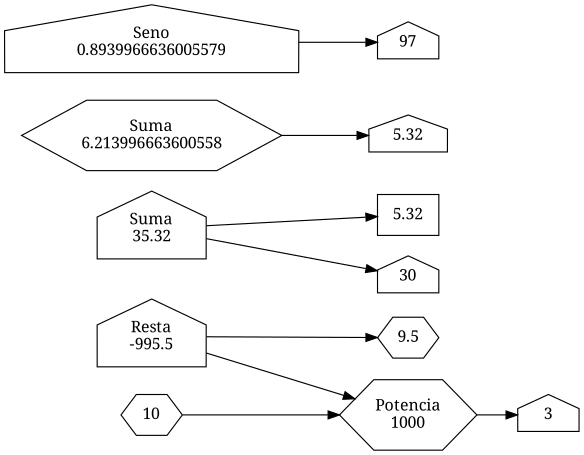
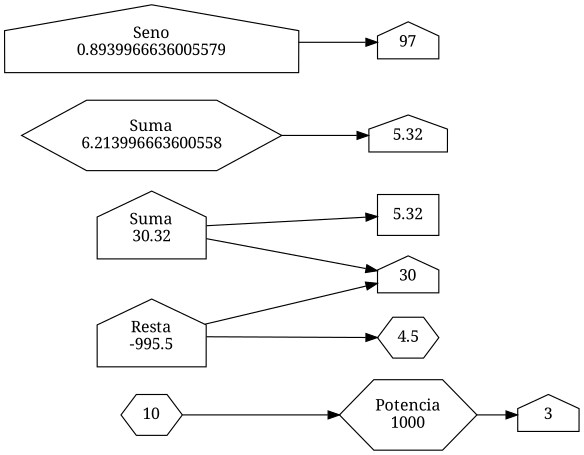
(152, 229) -> (152, 229)
(408, 338) -> (408, 338)
(275, 374) -> (286, 305)
